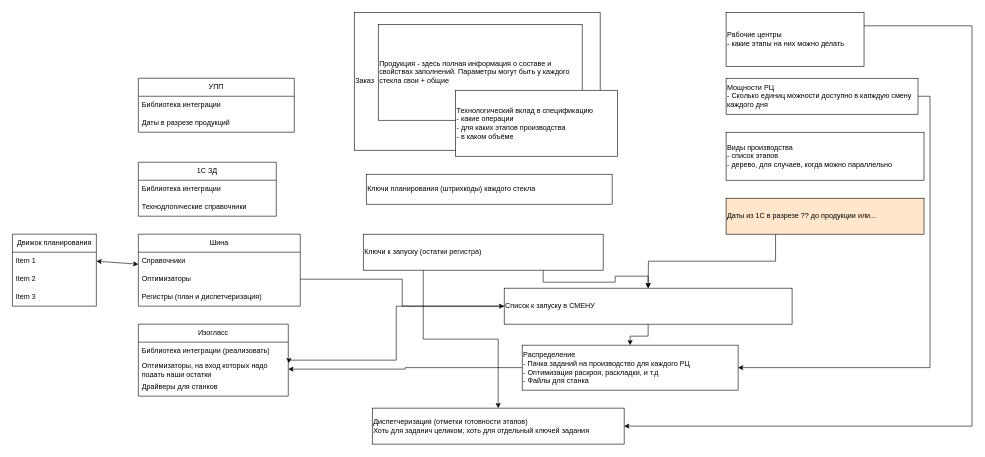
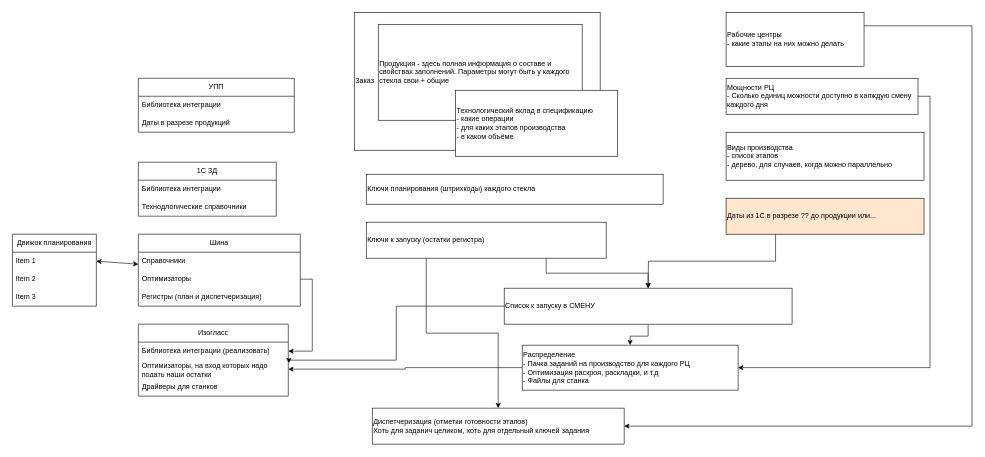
(489, 189) -> (515, 189)
(483, 252) -> (486, 240)
(368, 279) -> (293, 351)
